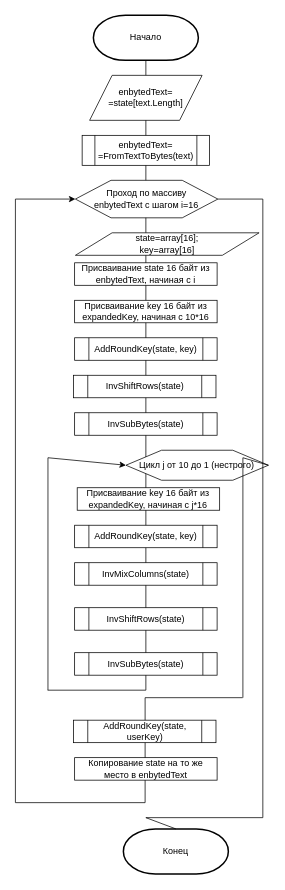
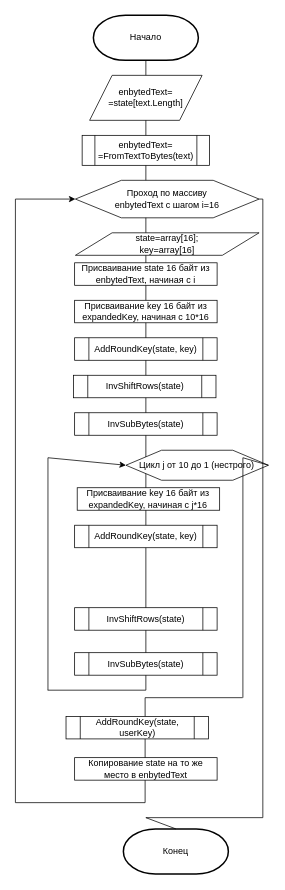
(147, 199) -> (167, 199)
(146, 574) -> none
(145, 732) -> (137, 728)
